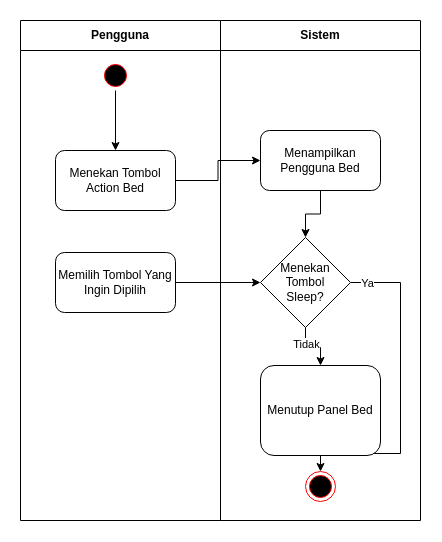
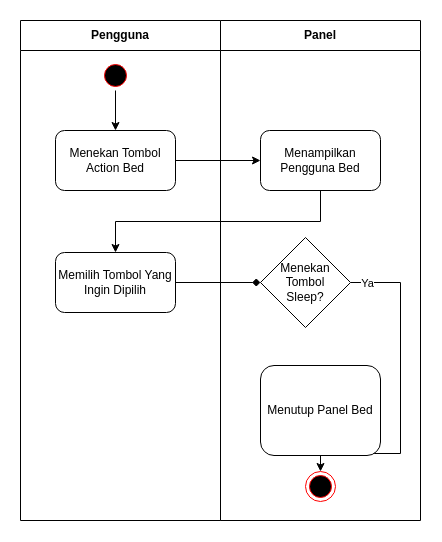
(321, 36) -> (321, 36)
(116, 181) -> (116, 161)
(306, 214) -> (212, 222)
(252, 283) -> (252, 283)
(309, 348) -> none
